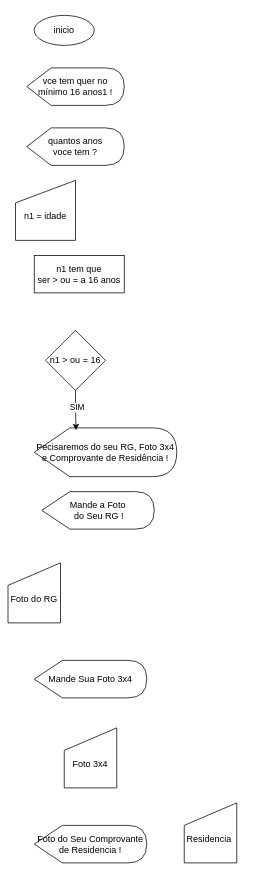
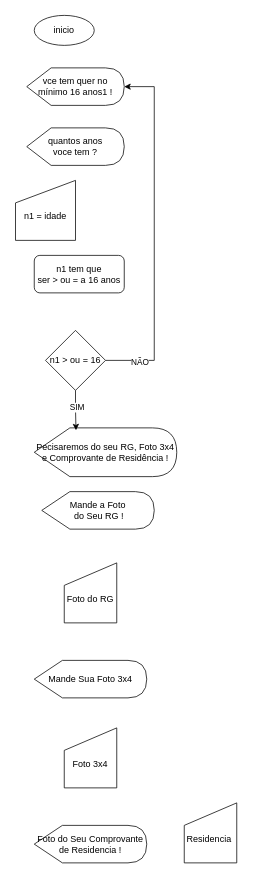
none -> (154, 235)
(79, 274) -> (79, 274)
(34, 593) -> (90, 593)
